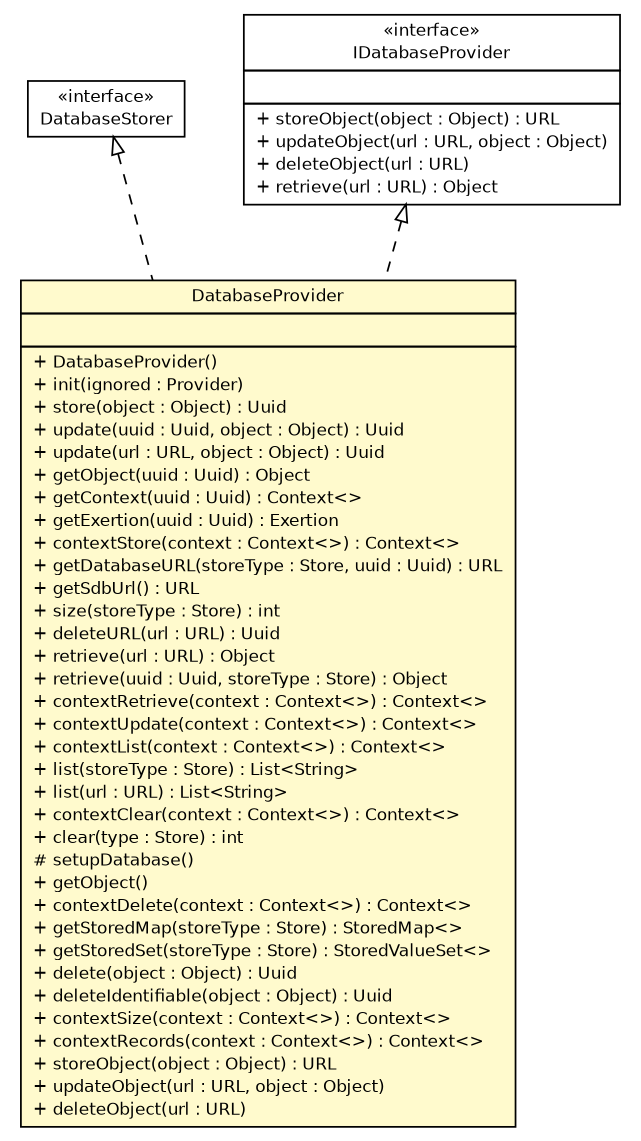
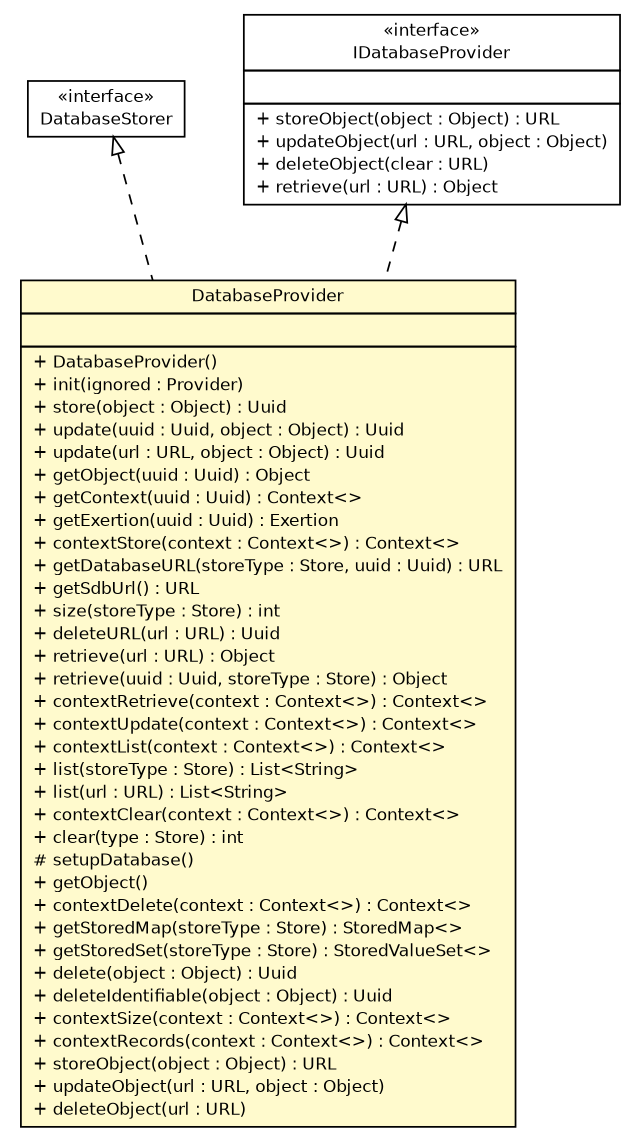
(363, 165) -> (373, 165)
